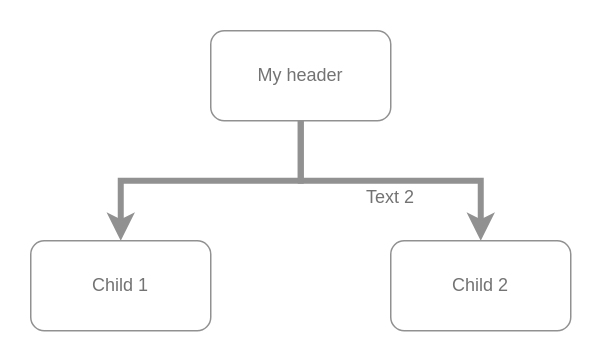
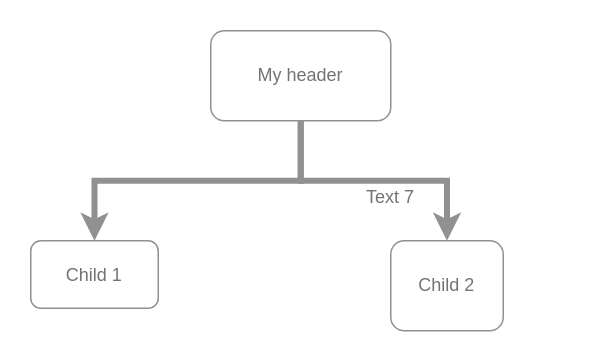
(391, 197) -> (391, 197)
(121, 286) -> (95, 275)
(481, 286) -> (447, 286)
